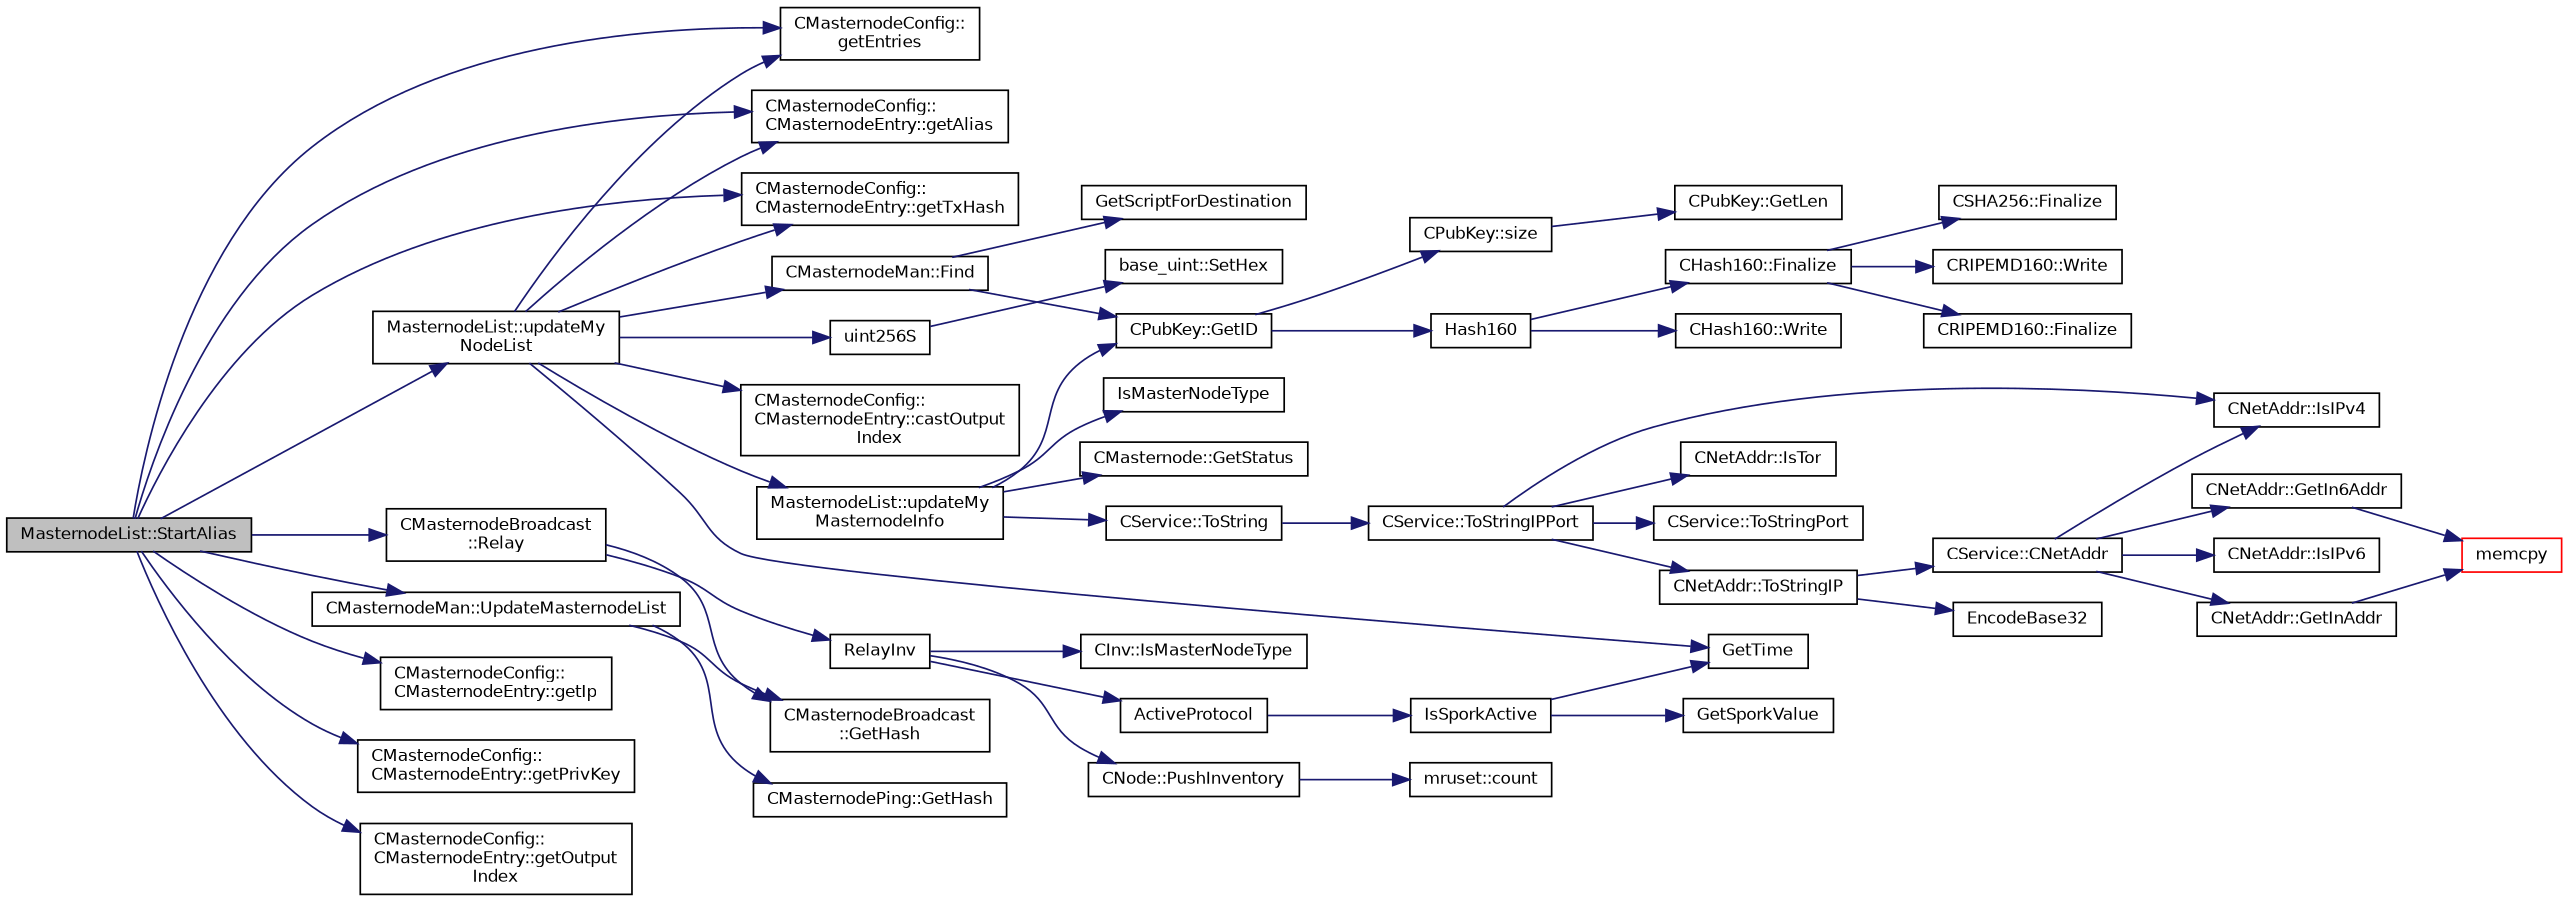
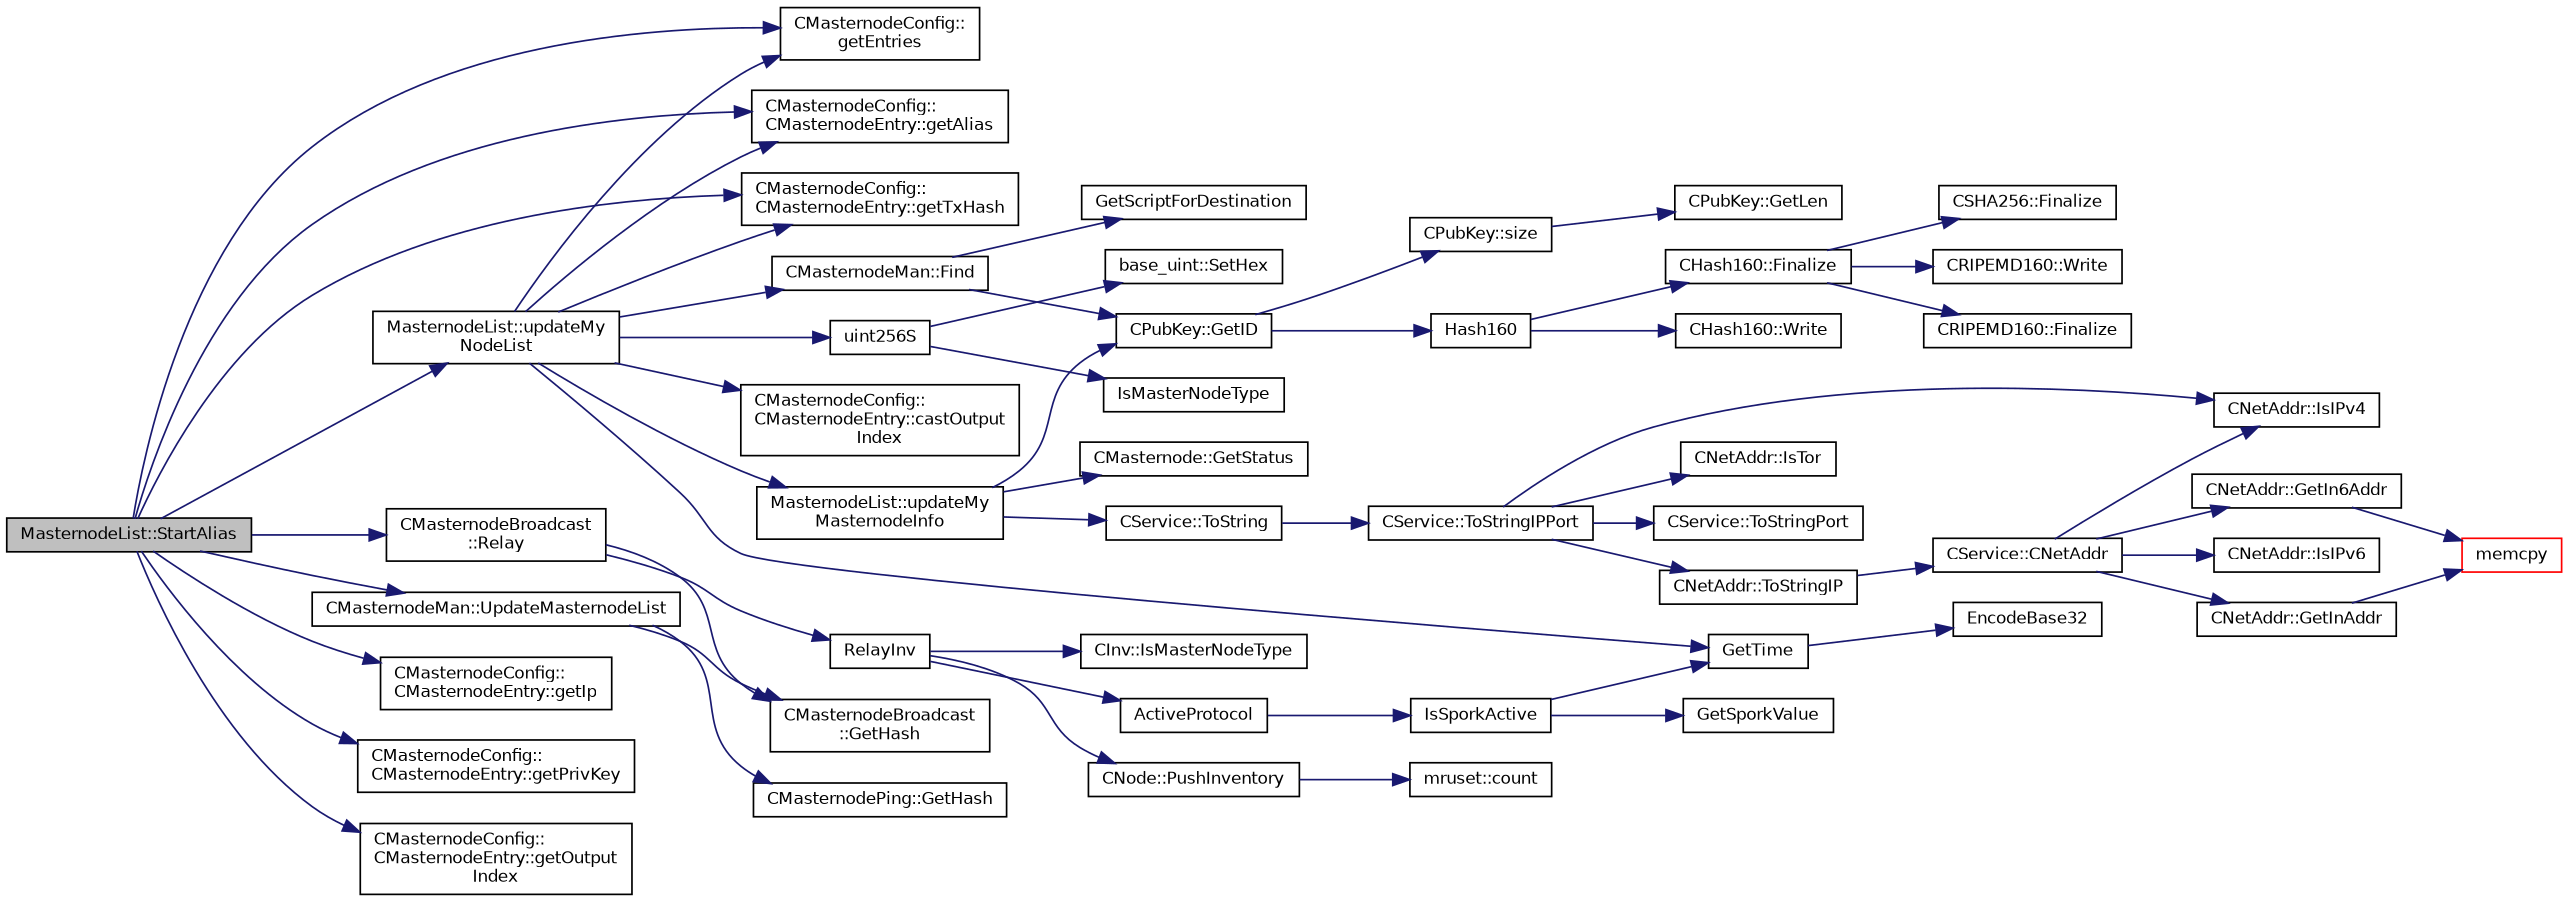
(1051, 447) -> (1009, 361)
(1897, 604) -> (1872, 638)
